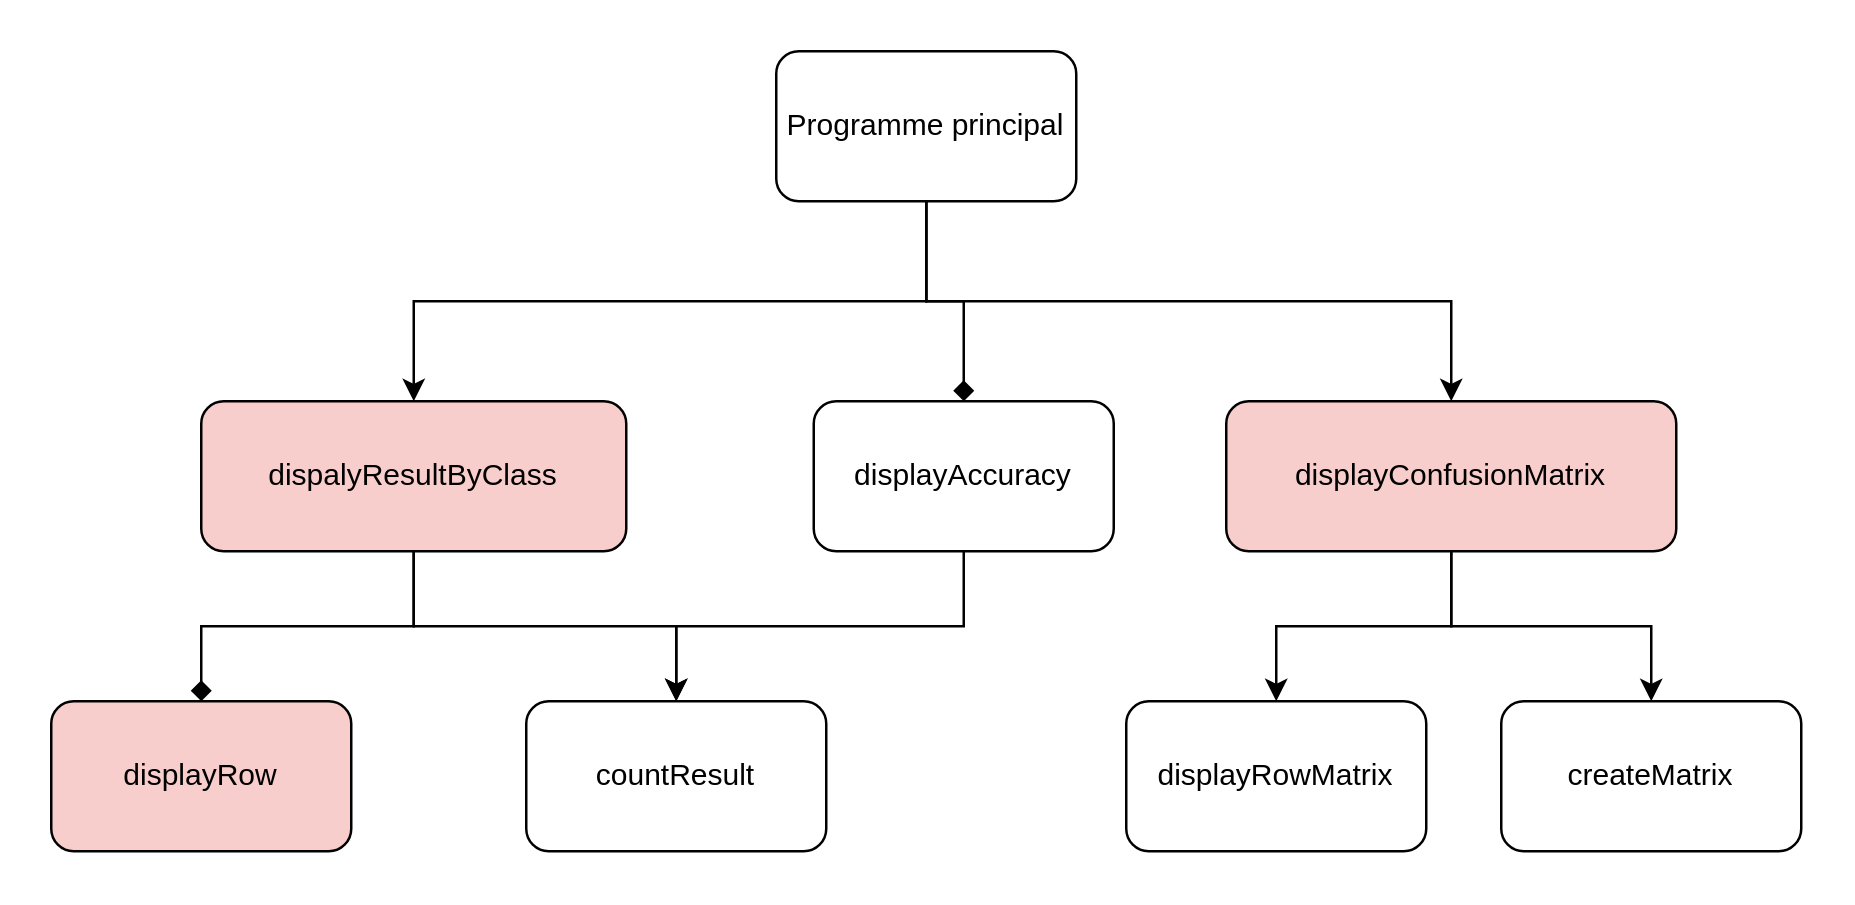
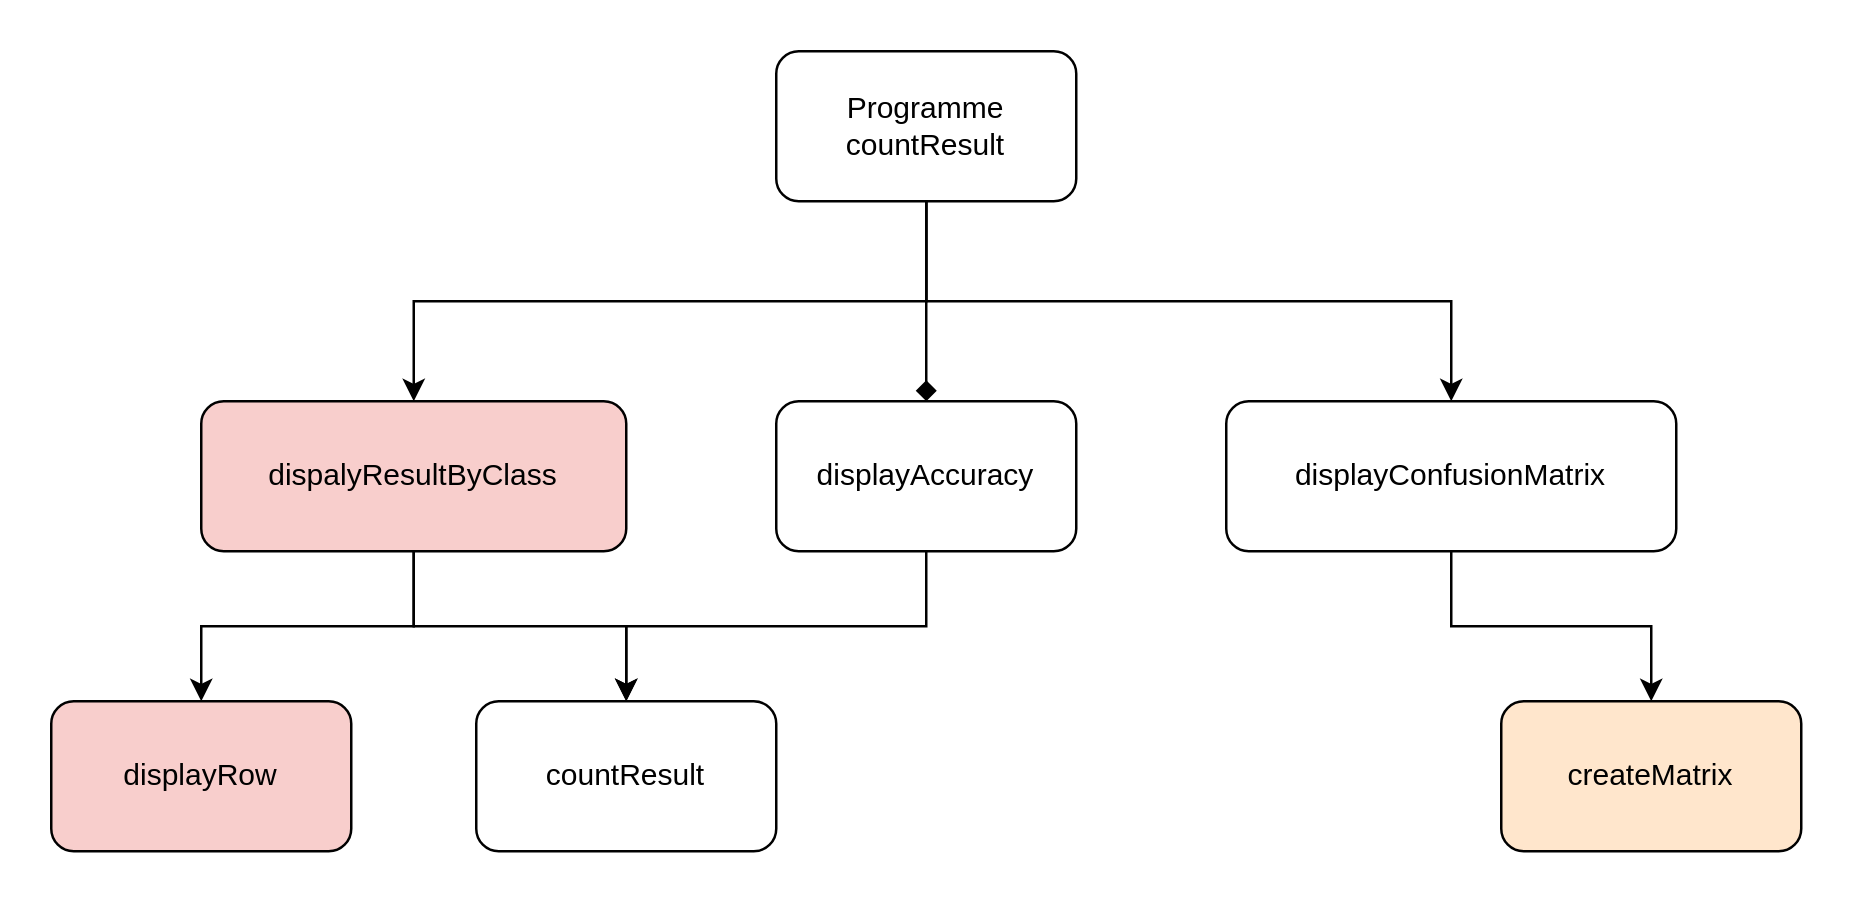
(926, 126) -> (926, 126)
(964, 476) -> (926, 476)
(1451, 476) -> (1451, 476)
(1332, 626) -> none
(201, 681) -> (201, 682)
(676, 776) -> (626, 776)
(1276, 776) -> none
(1651, 776) -> (1651, 776)
